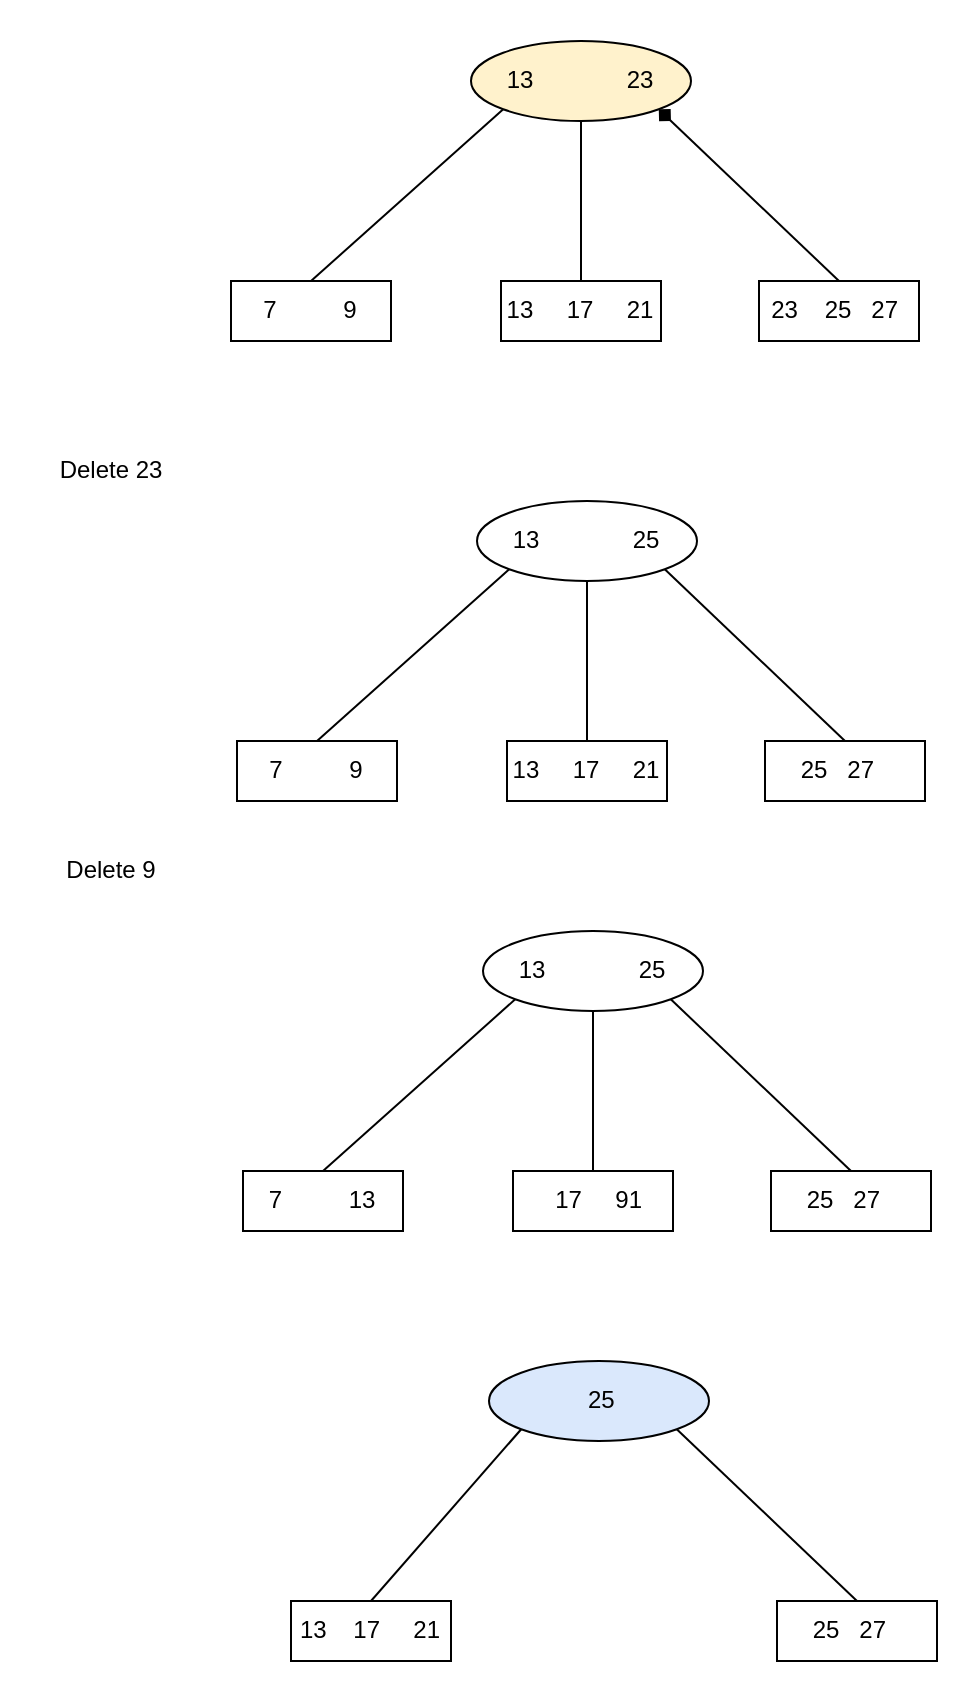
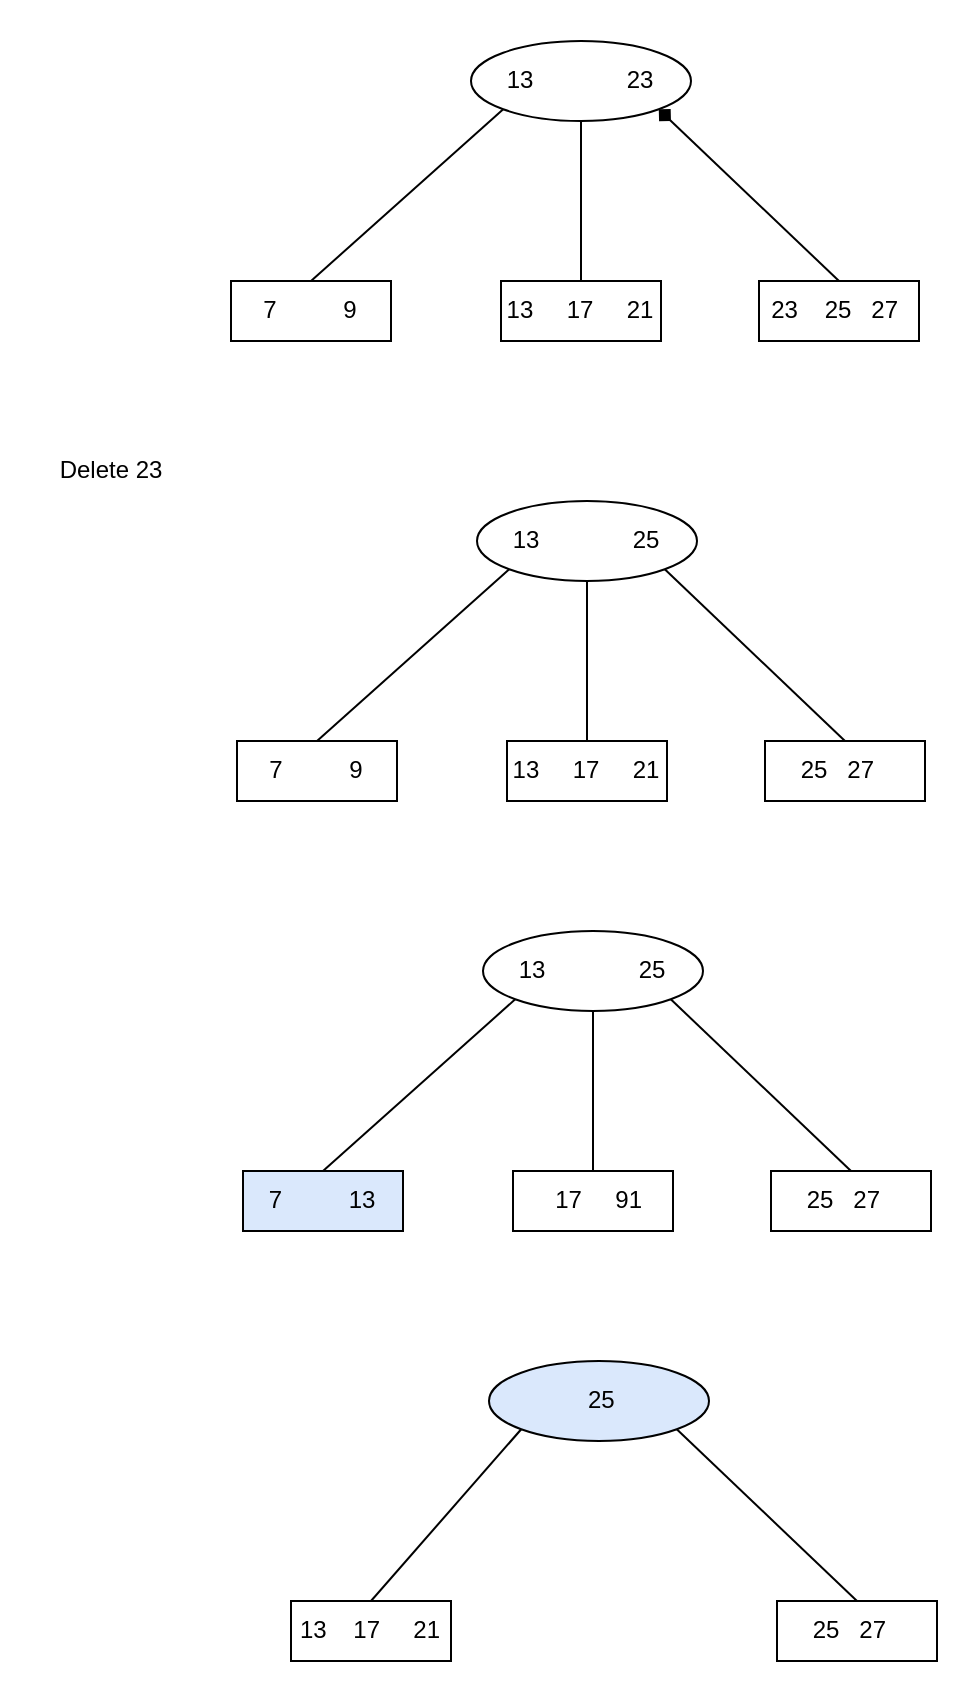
(581, 81) -> (581, 81)
(111, 871) -> none
(323, 1201) -> (323, 1201)
